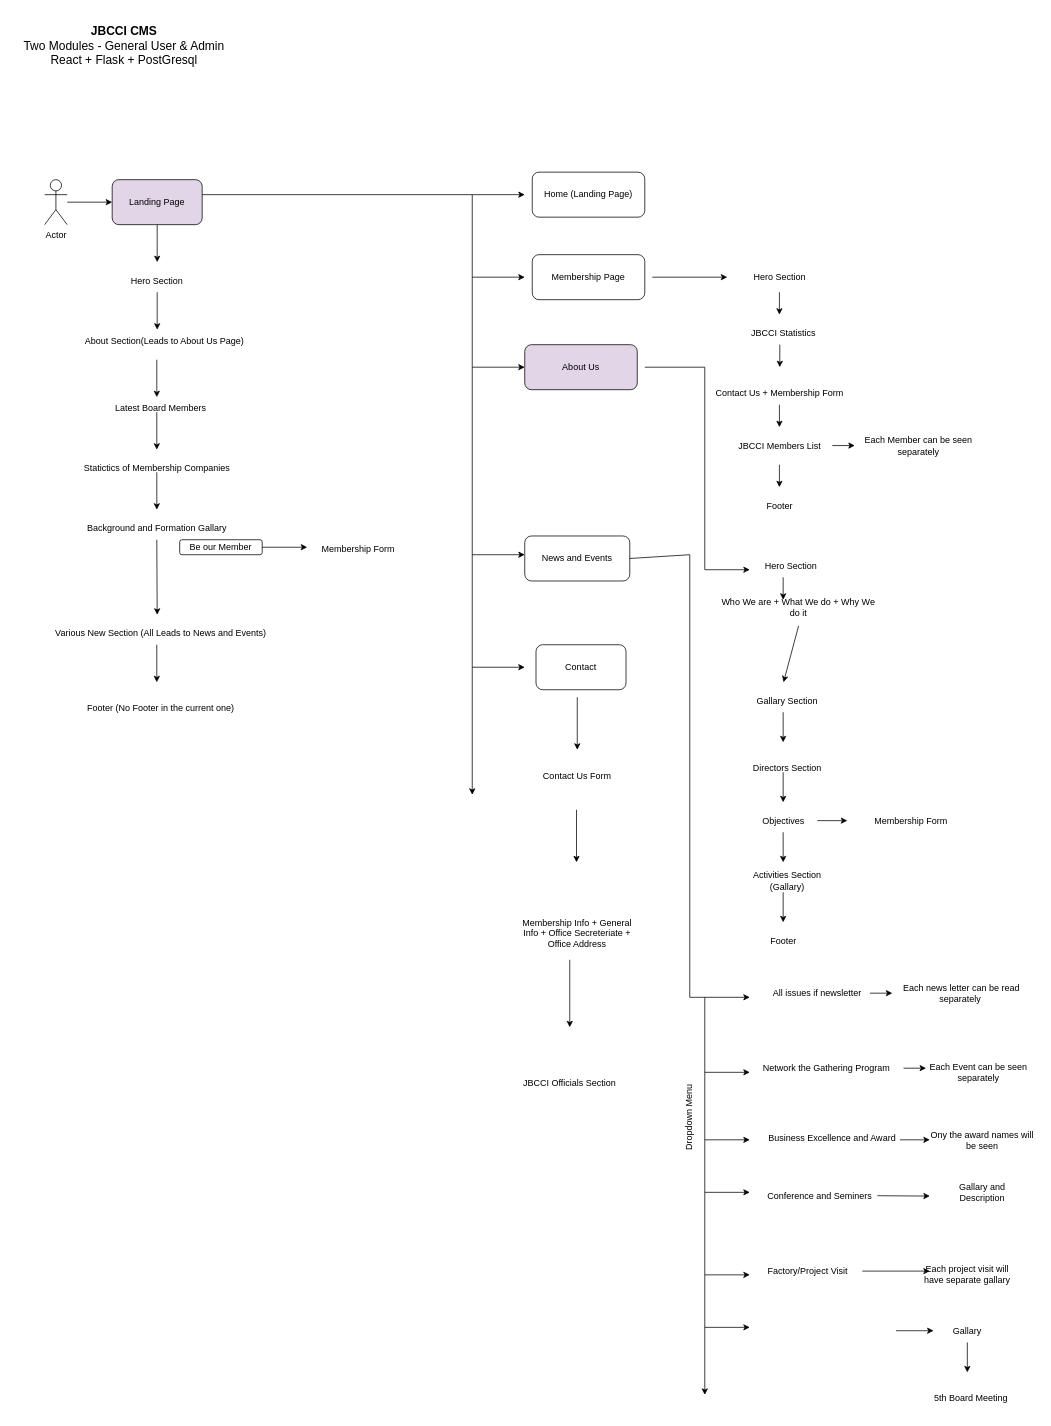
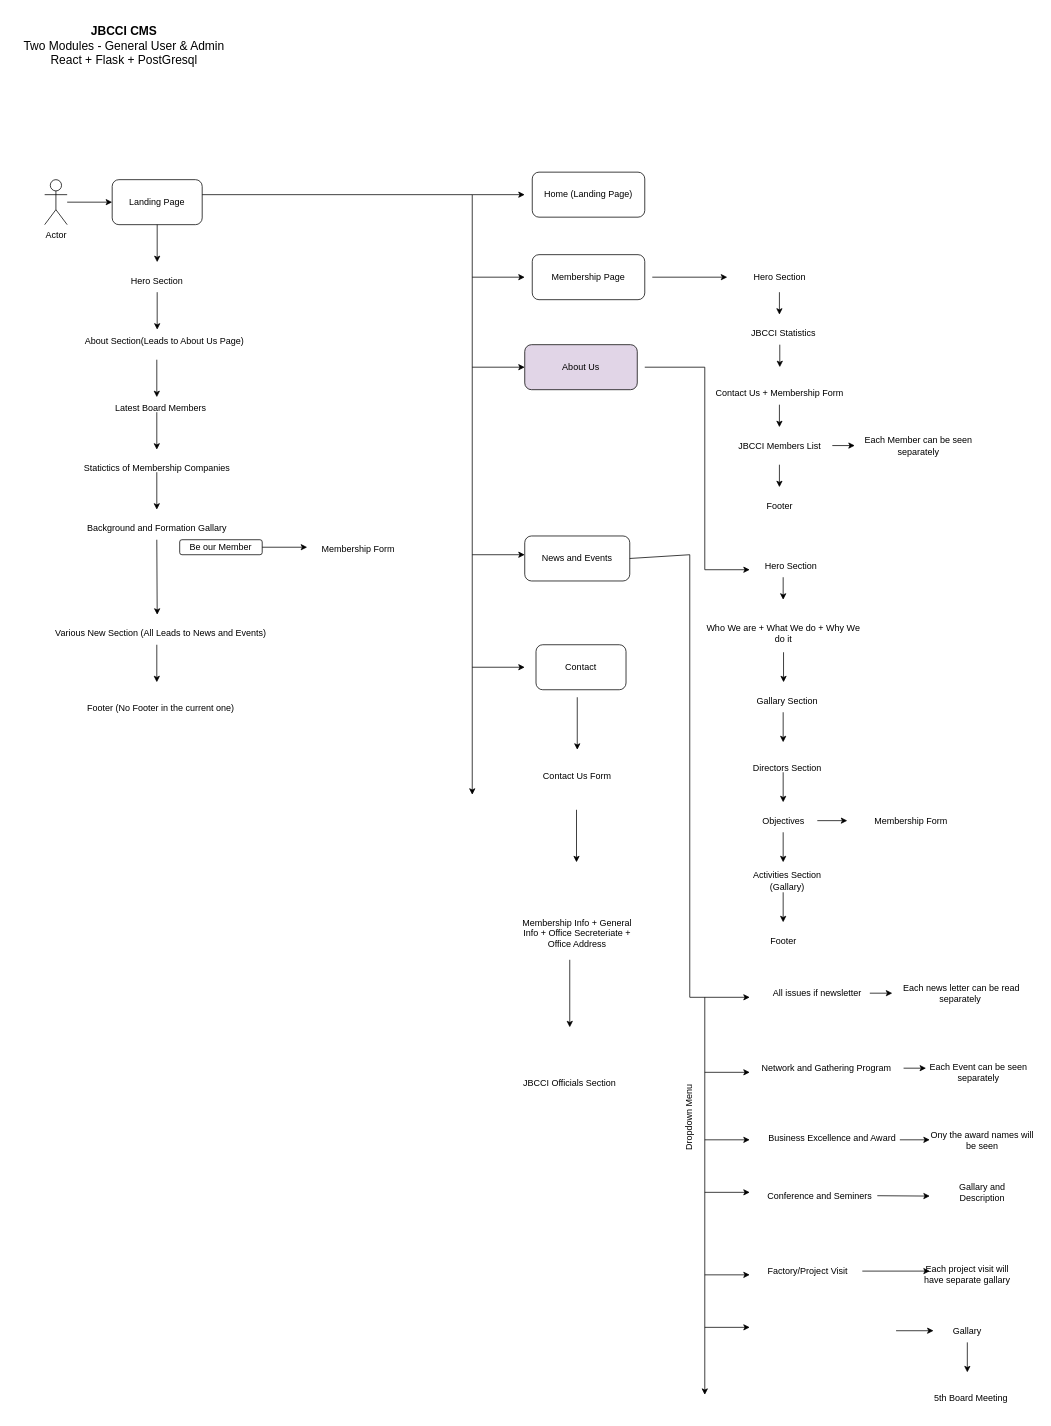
(157, 202) -> (157, 202)
(798, 607) -> (783, 633)
(827, 1068) -> (827, 1068)
